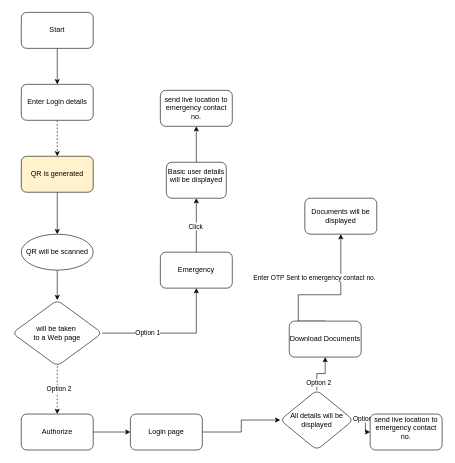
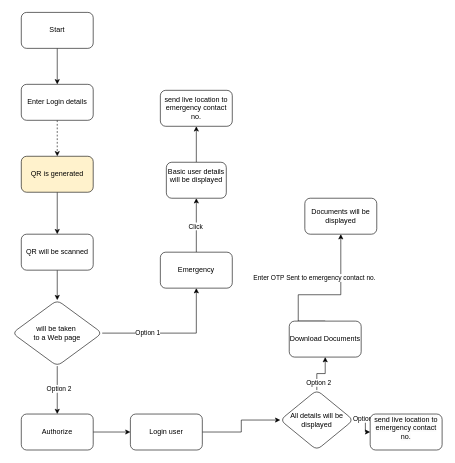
(57, 252) -> (57, 252)
(57, 385) -> (57, 385)
(167, 432) -> (167, 432)
